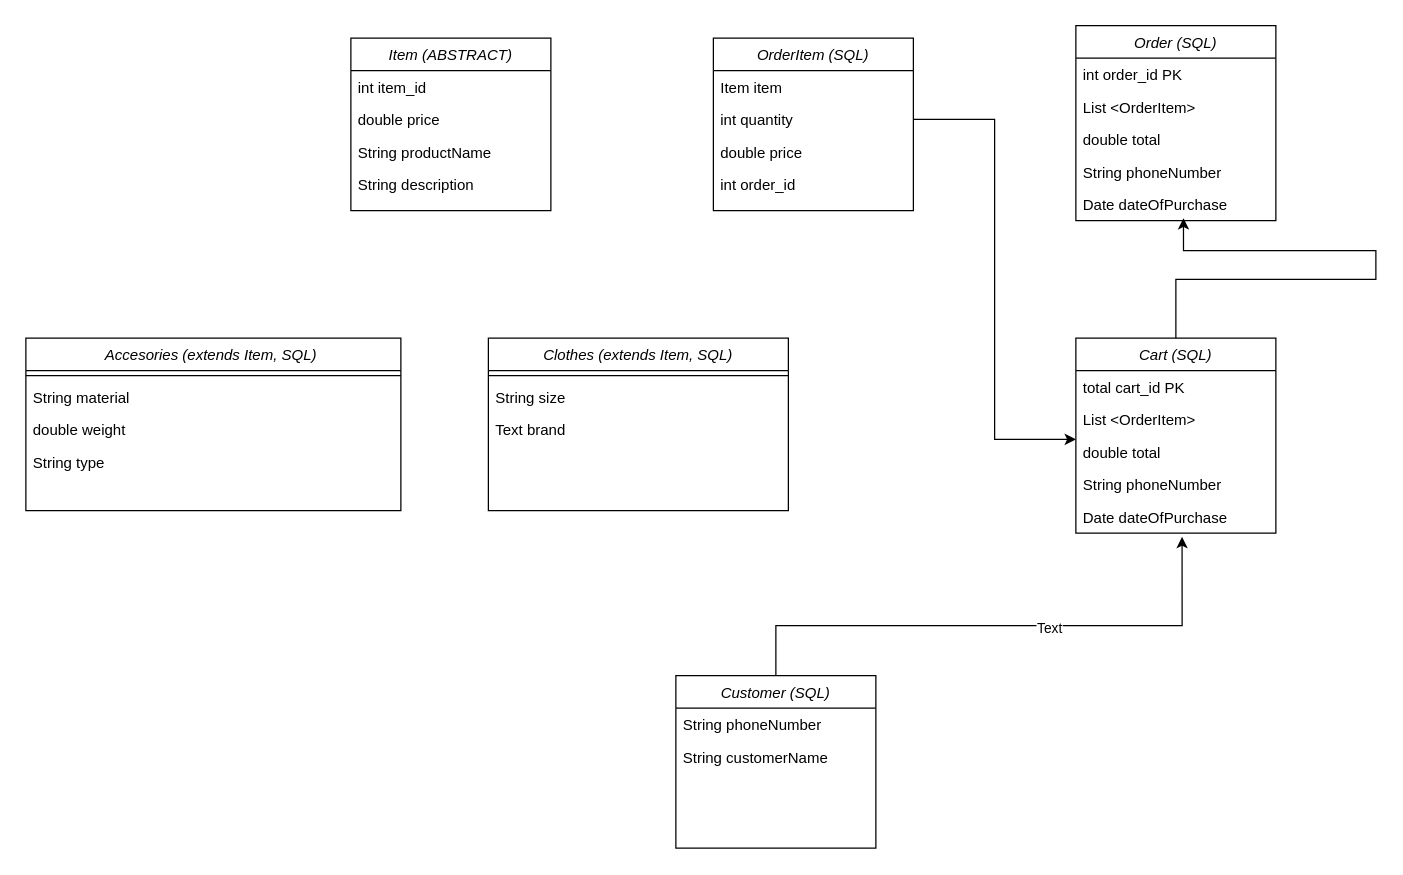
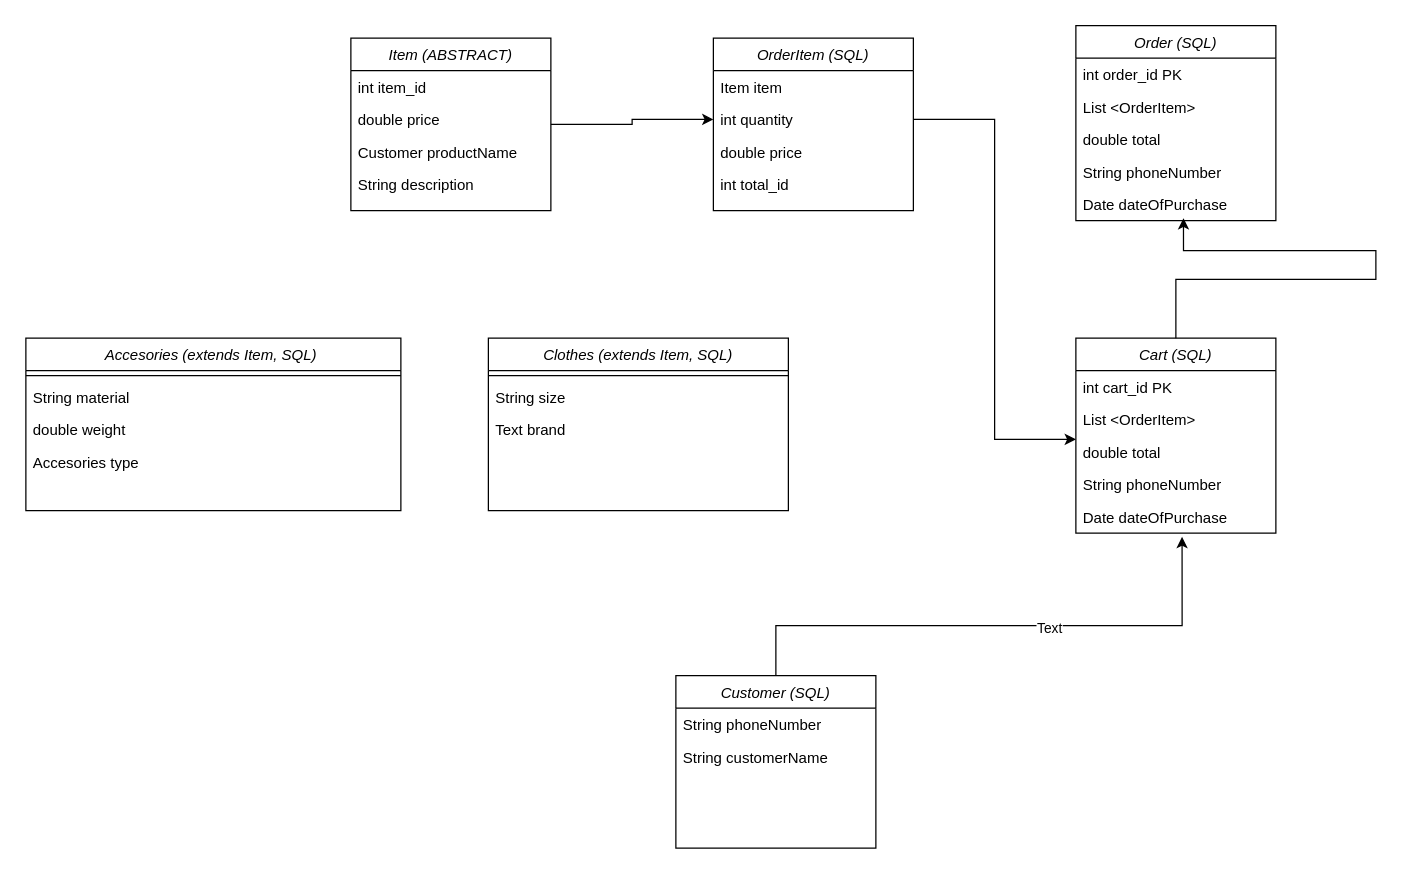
none -> (631, 124)
(429, 153) -> (440, 153)
(765, 185) -> (763, 185)
(1142, 388) -> (1134, 388)
(75, 463) -> (92, 463)
